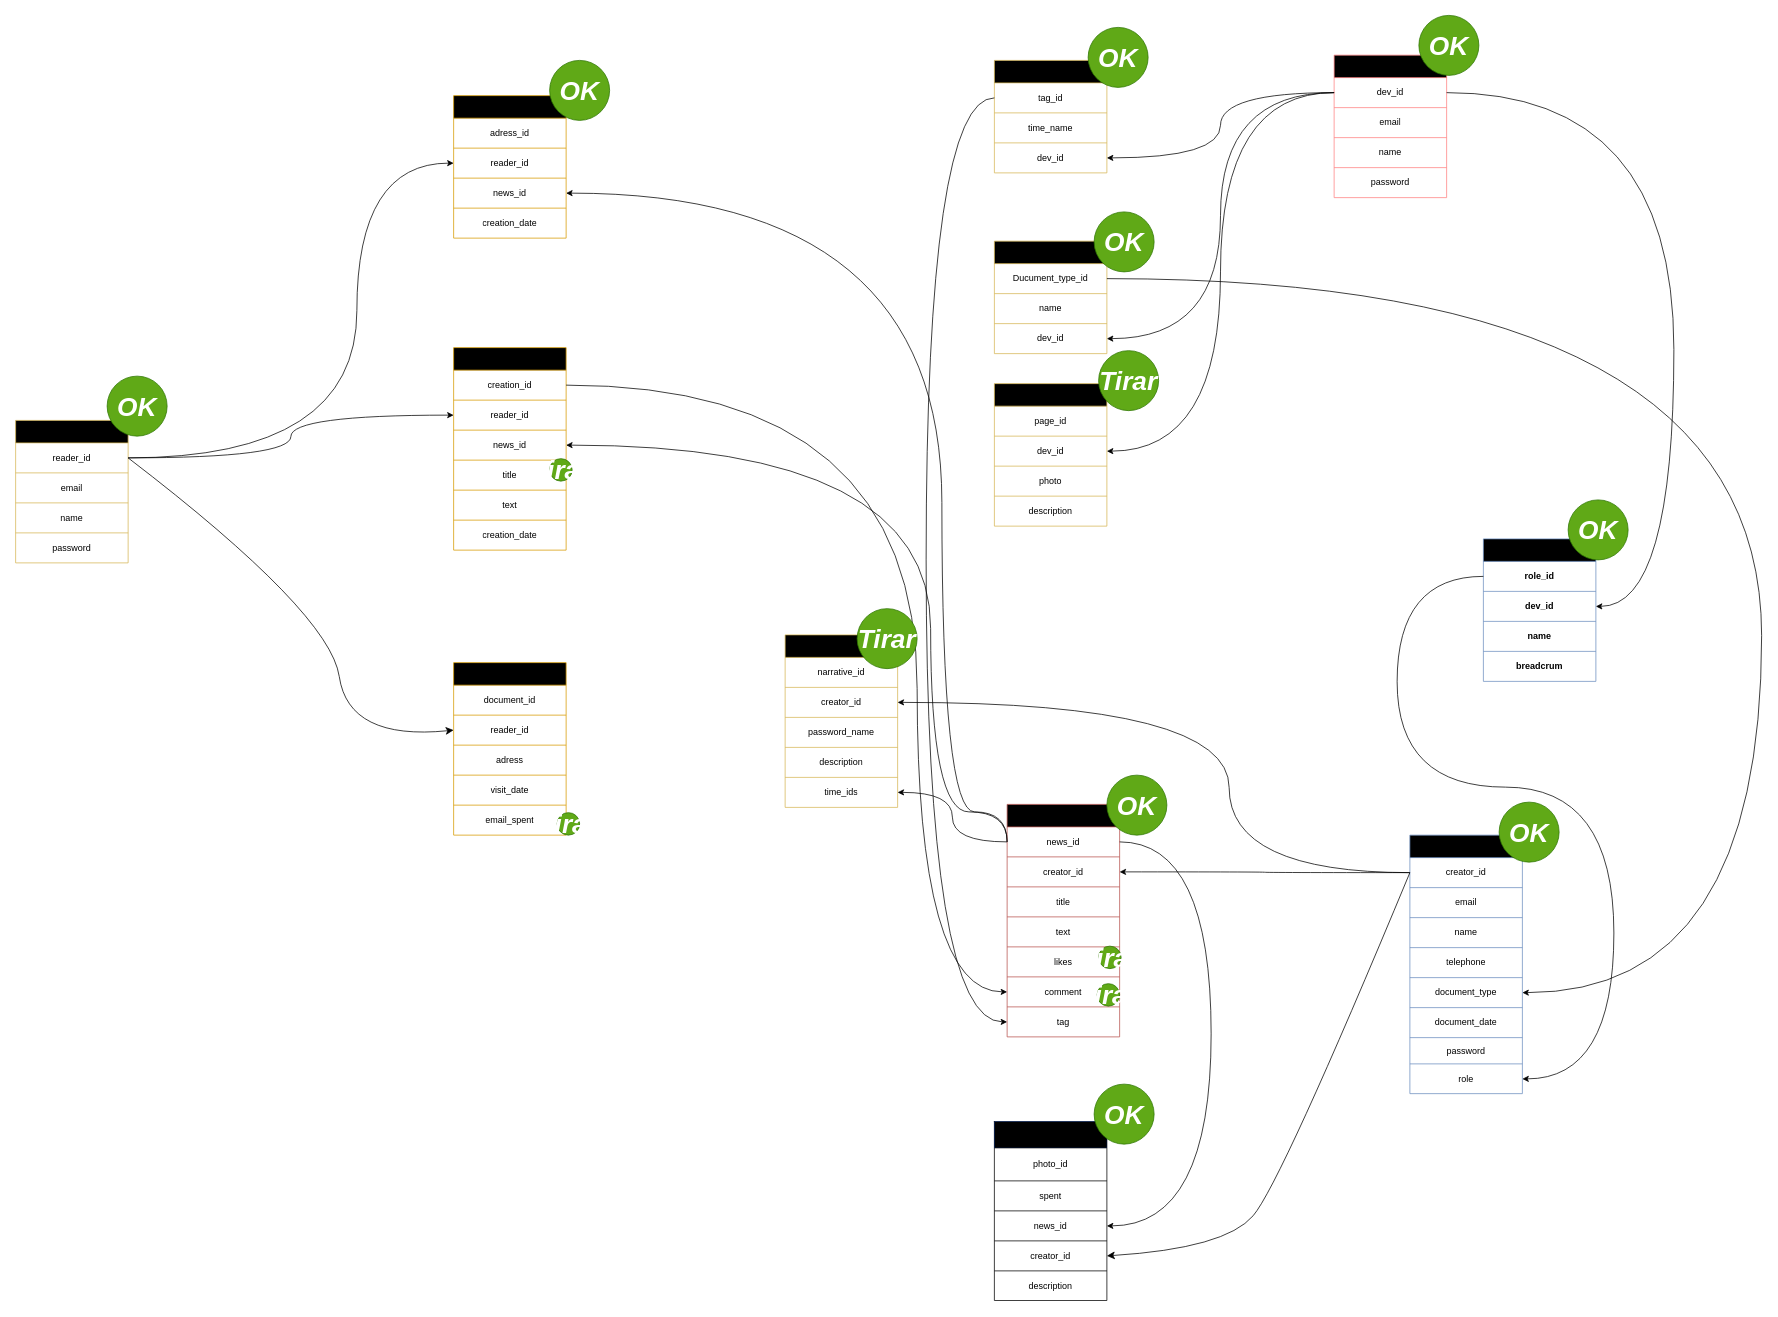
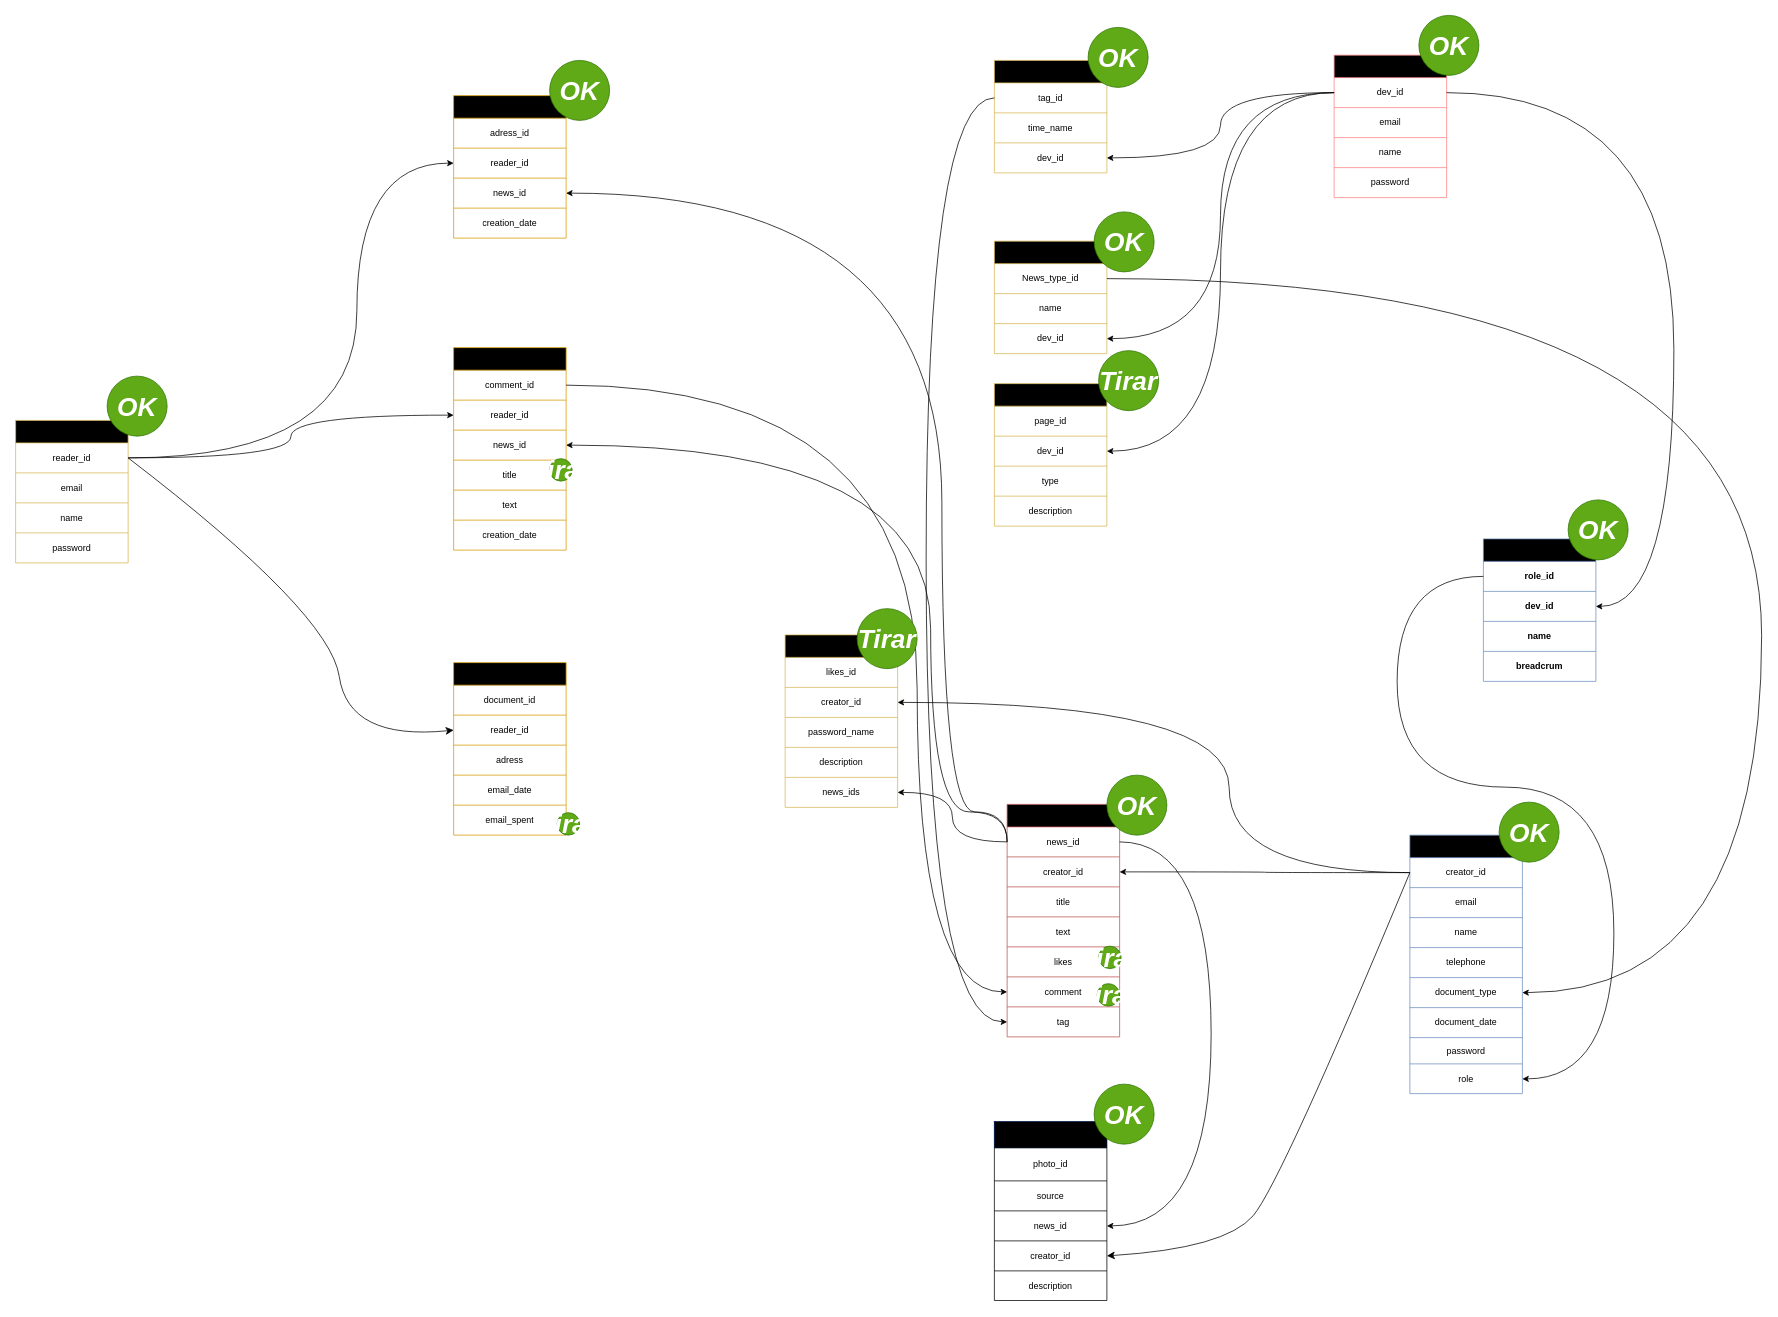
(1050, 279) -> (1050, 279)
(510, 385) -> (510, 385)
(1050, 481) -> (1050, 481)
(841, 672) -> (841, 672)
(509, 674) -> (509, 674)
(510, 790) -> (510, 790)
(841, 792) -> (841, 792)
(1050, 1196) -> (1050, 1196)
